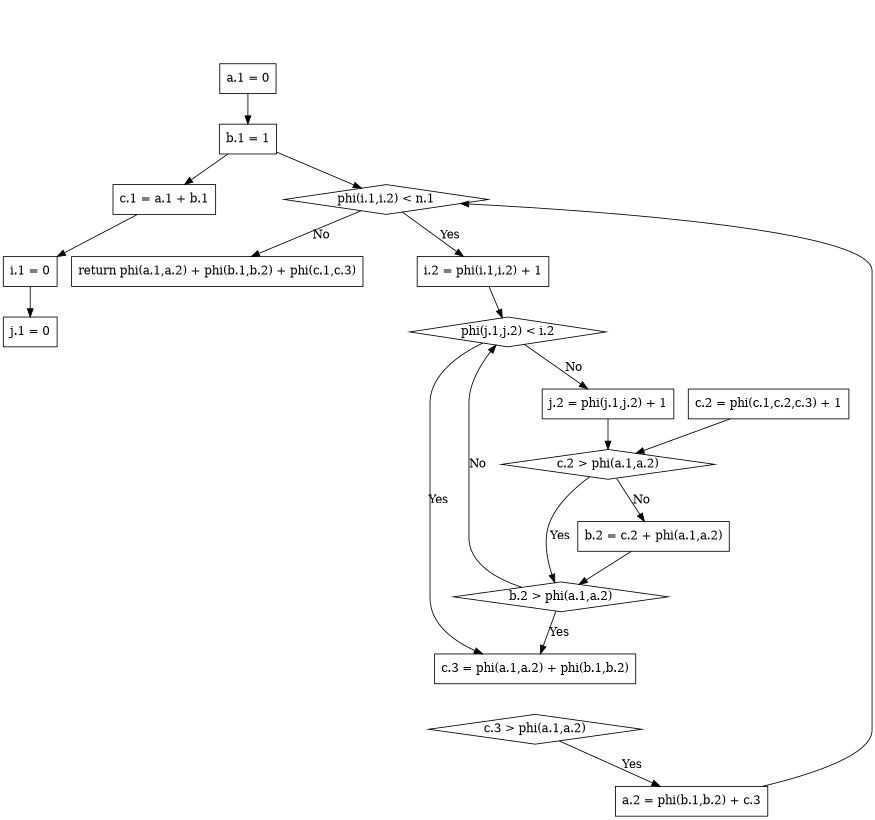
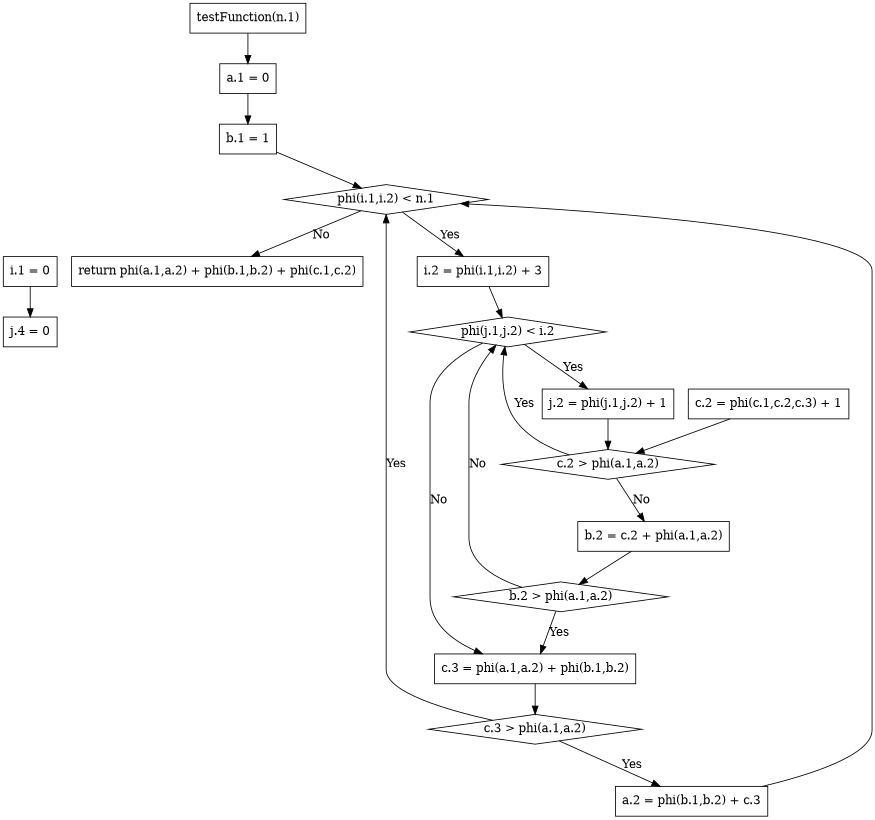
none -> (248, 18)
(164, 199) -> none
(217, 272) -> (217, 272)
(483, 272) -> (483, 272)
(30, 332) -> (30, 332)
(574, 368) -> (574, 368)
(439, 500) -> (439, 500)
none -> (386, 507)
(551, 519) -> (515, 419)
none -> (535, 695)
